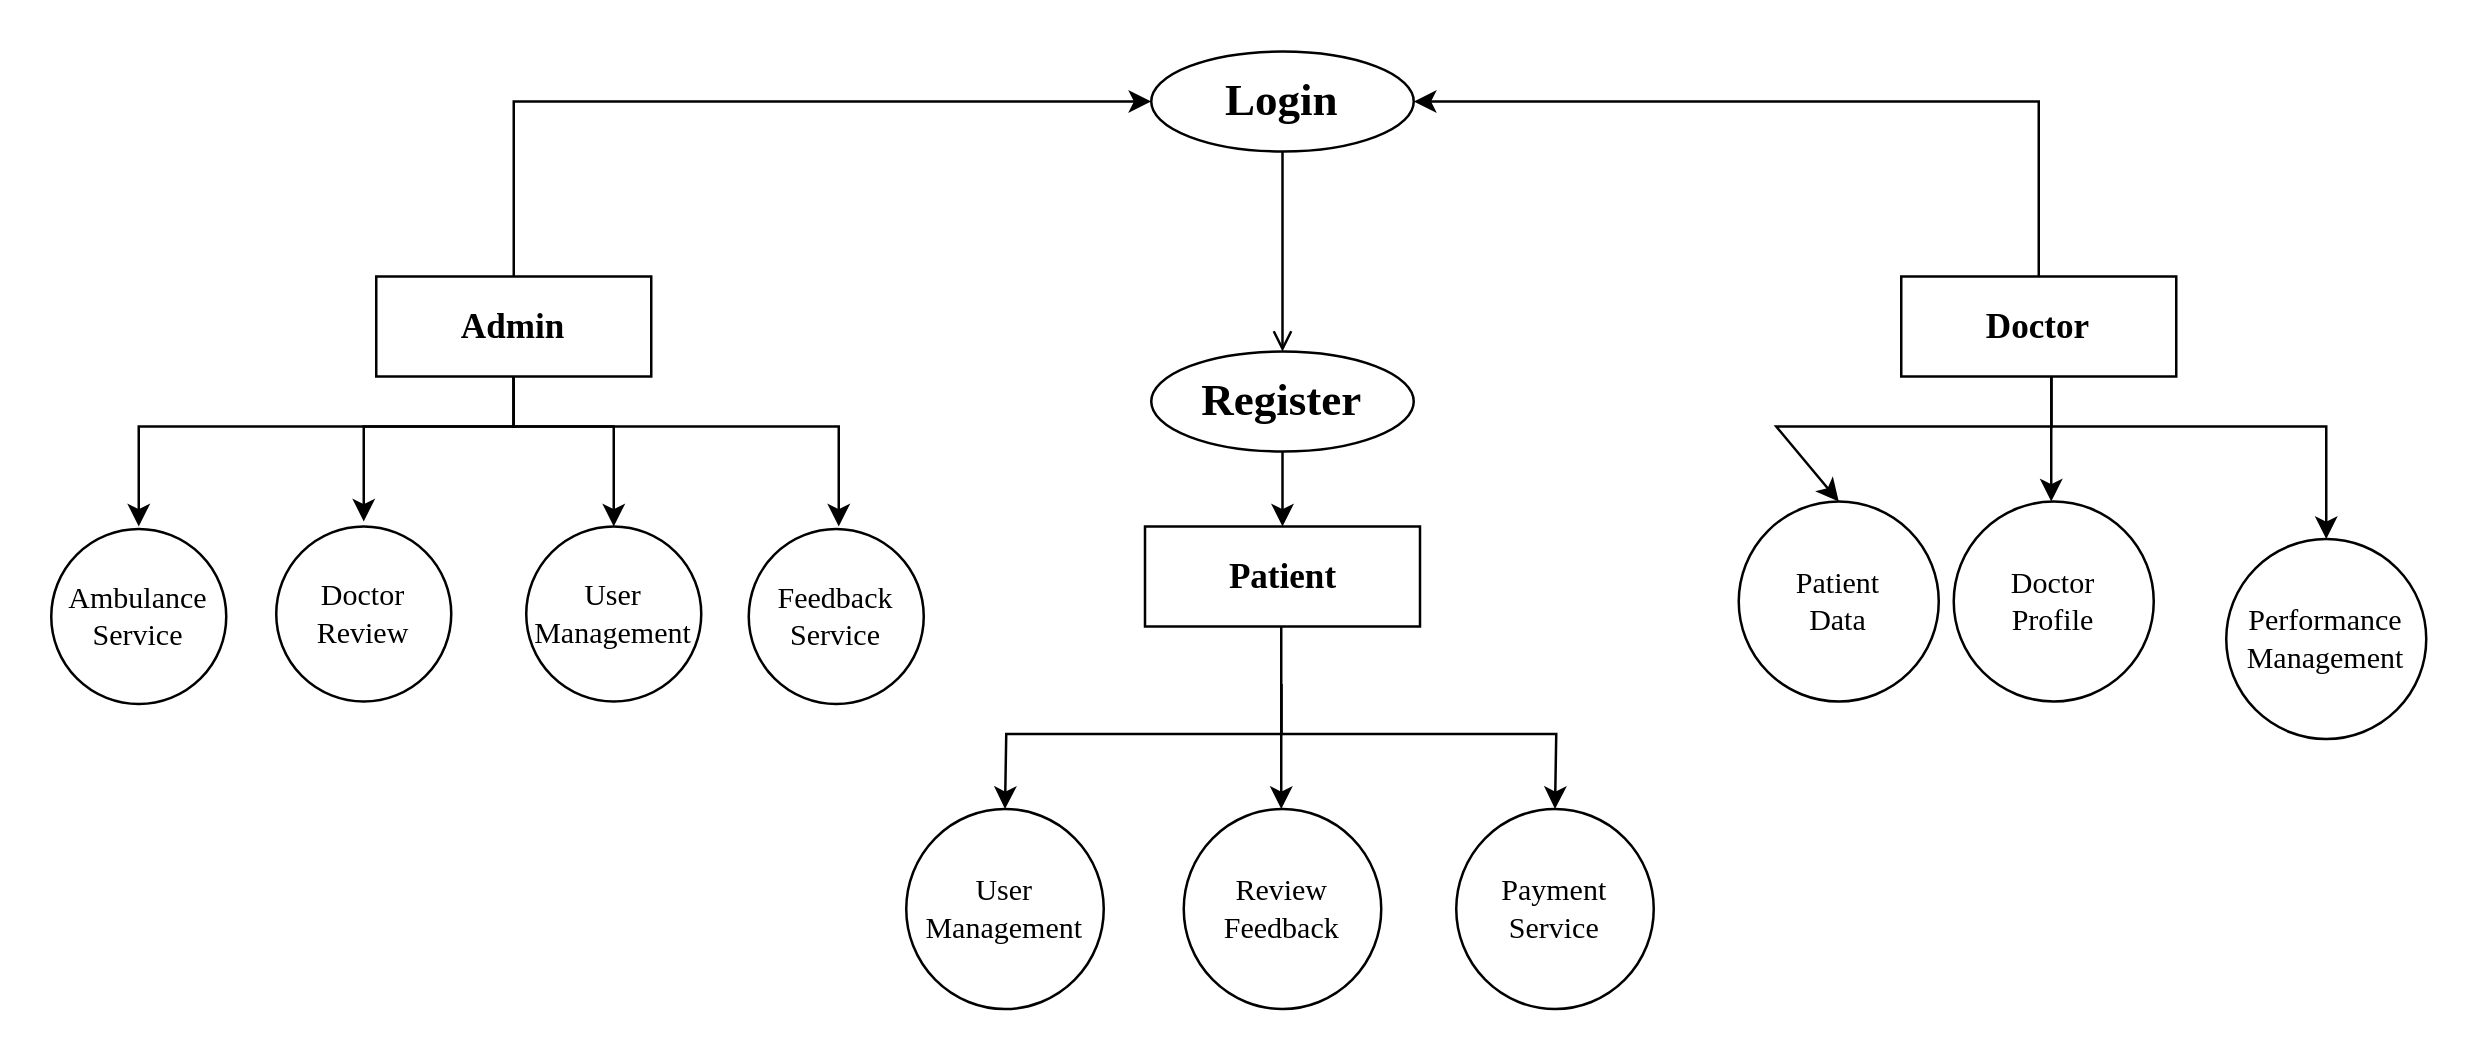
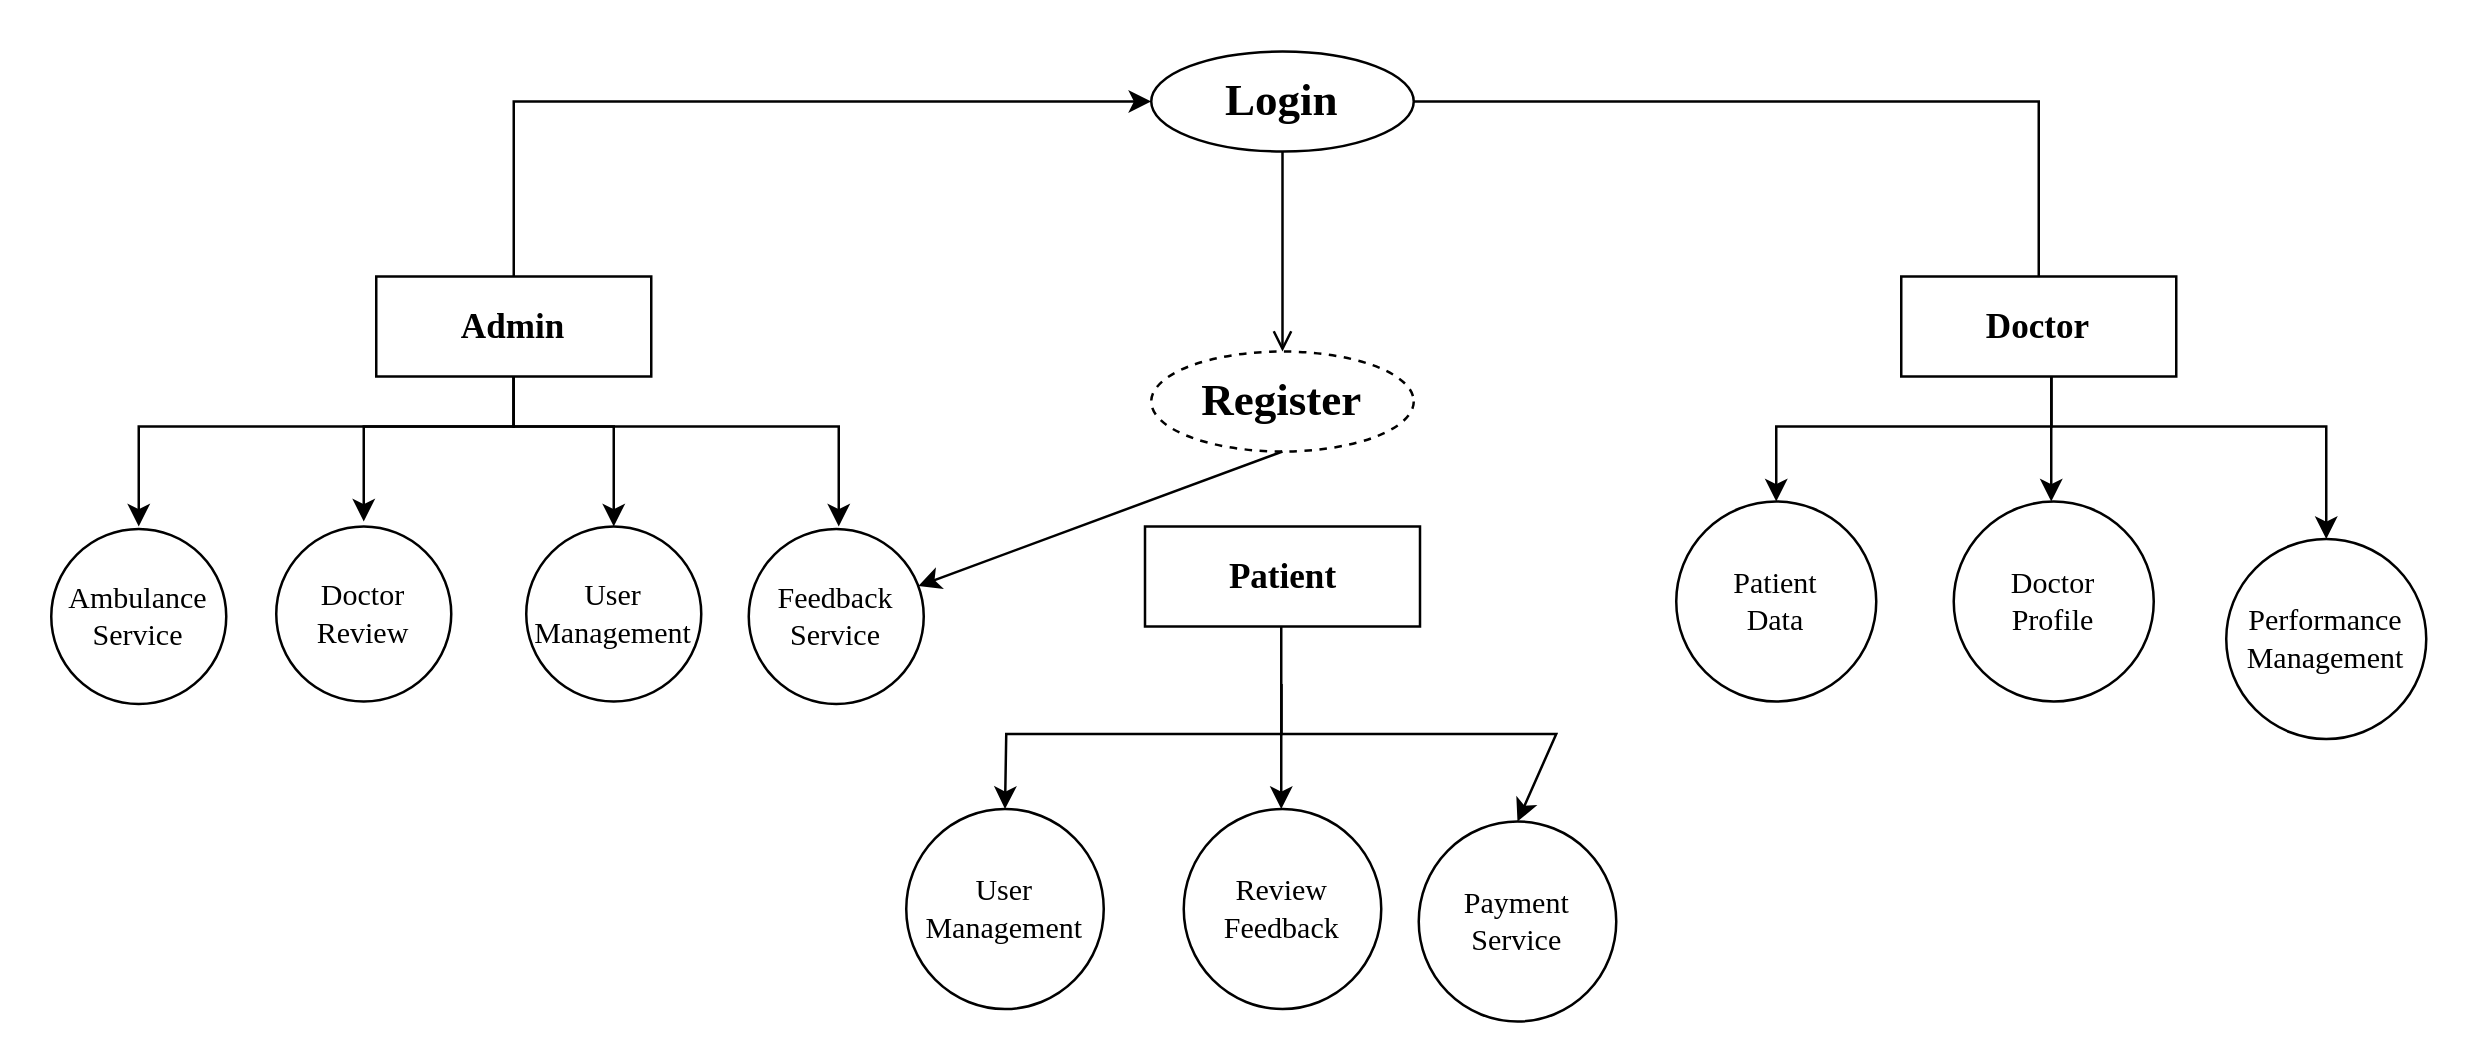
(1432, 101) -> (1425, 101)
(1283, 401) -> (1283, 401)
(1283, 480) -> (1108, 516)
(1839, 601) -> (1776, 601)
(1555, 909) -> (1518, 921)
